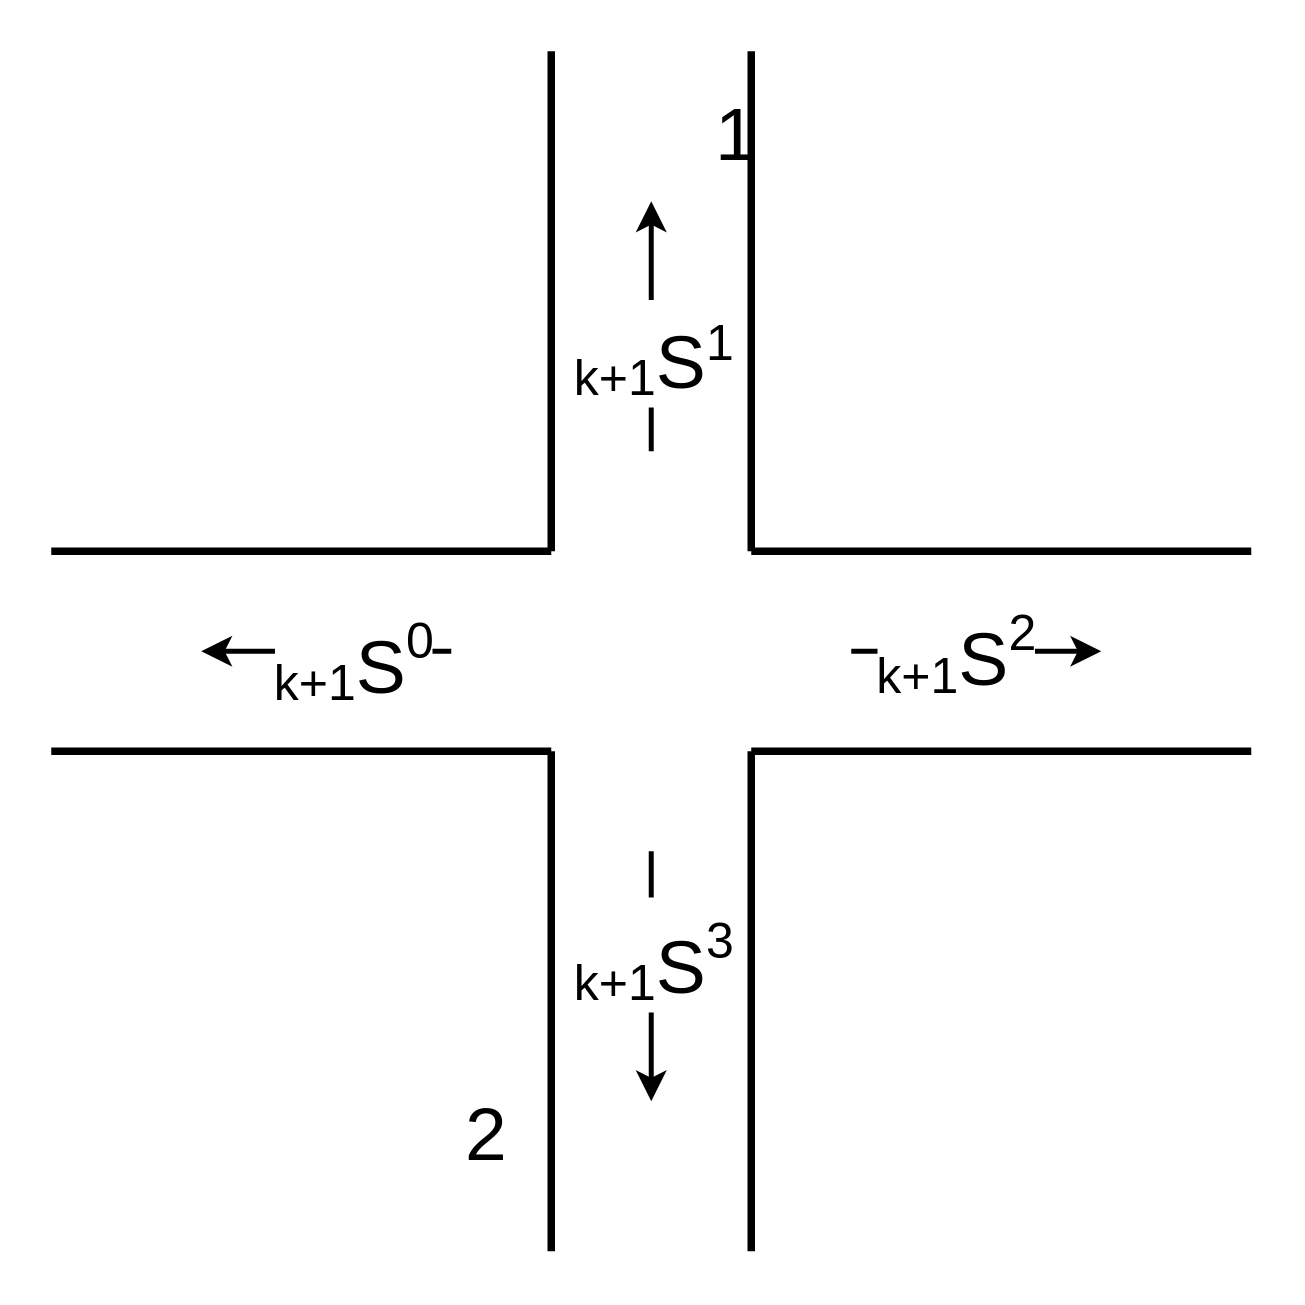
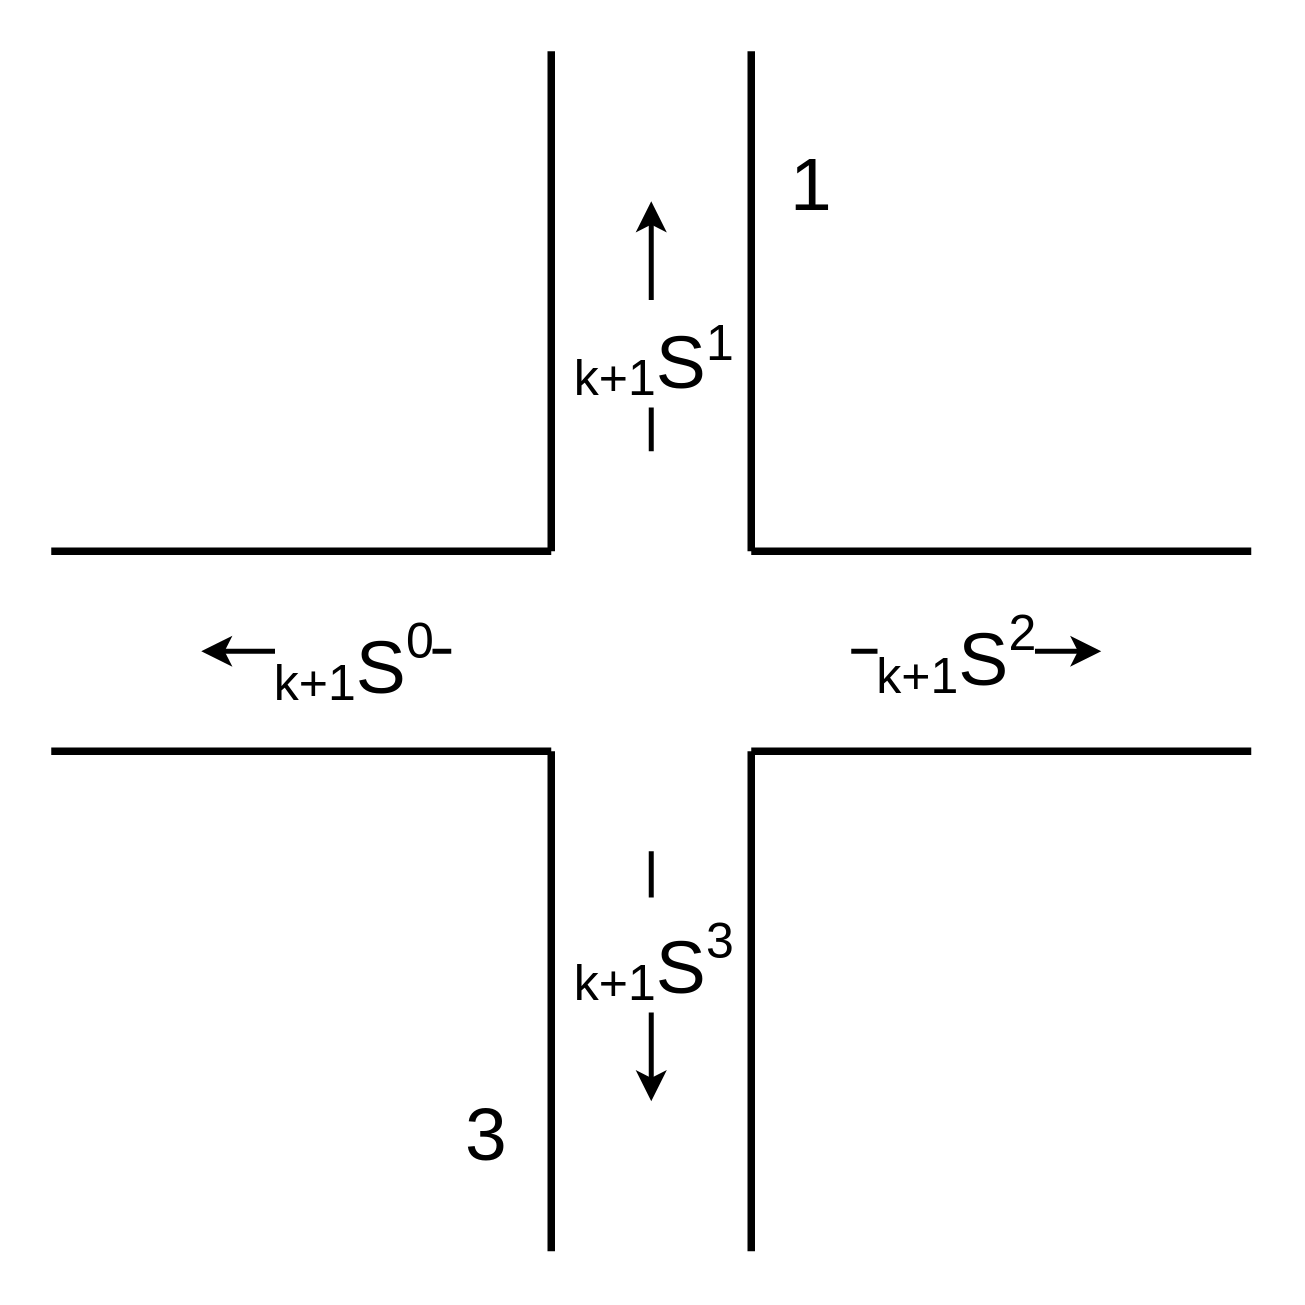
(739, 126) -> (814, 176)
(486, 1135) -> (486, 1135)
